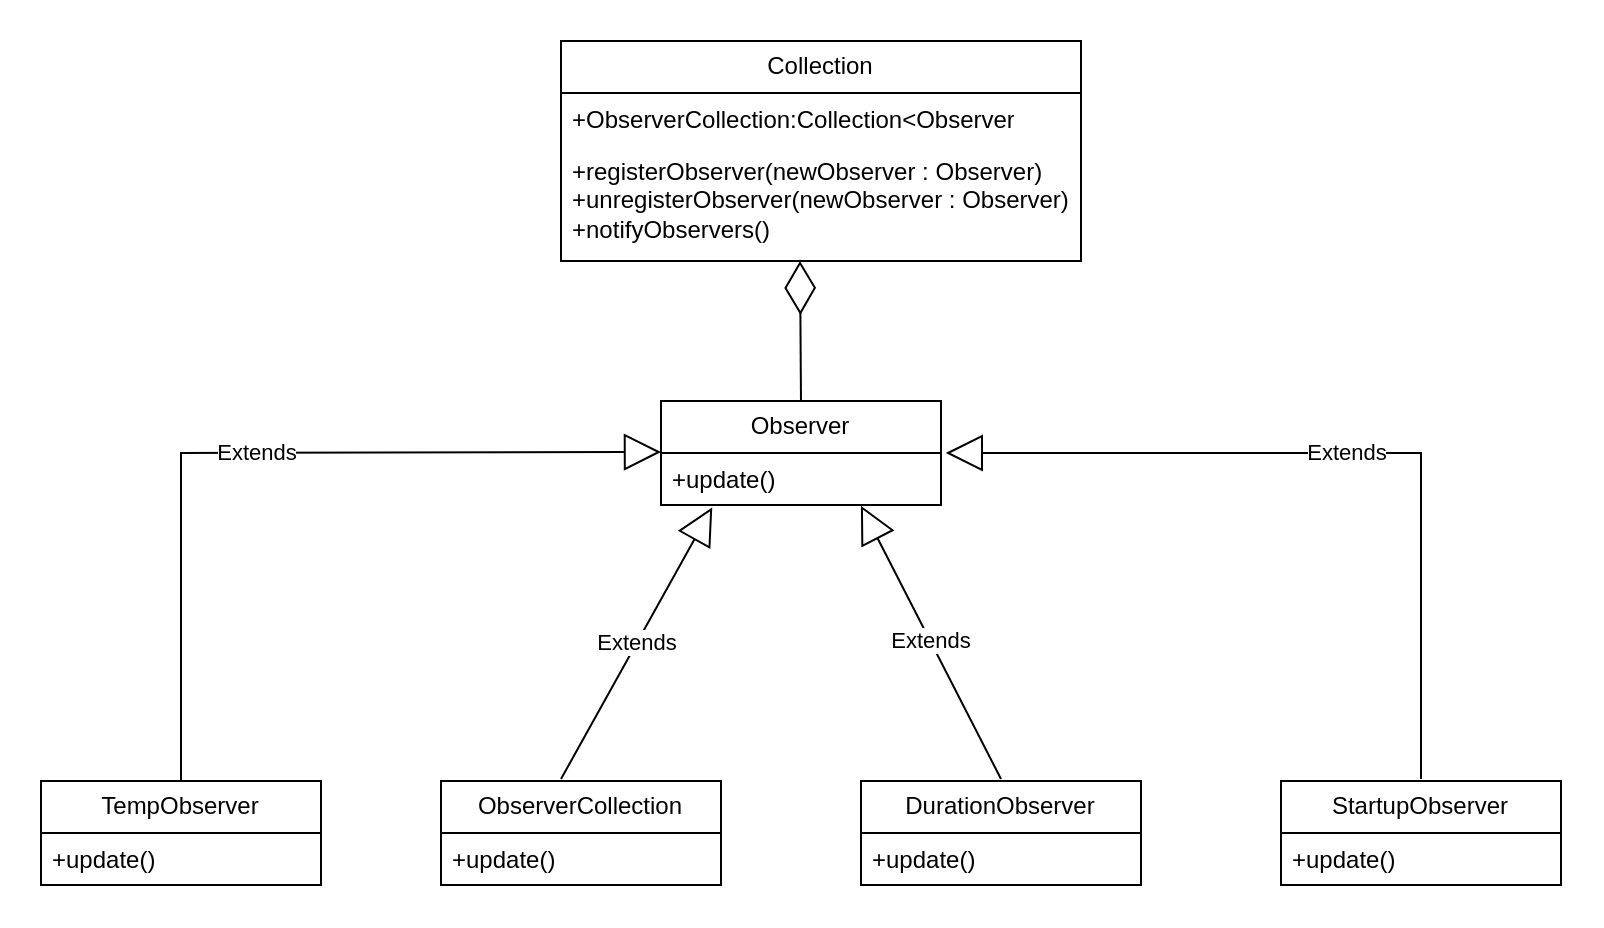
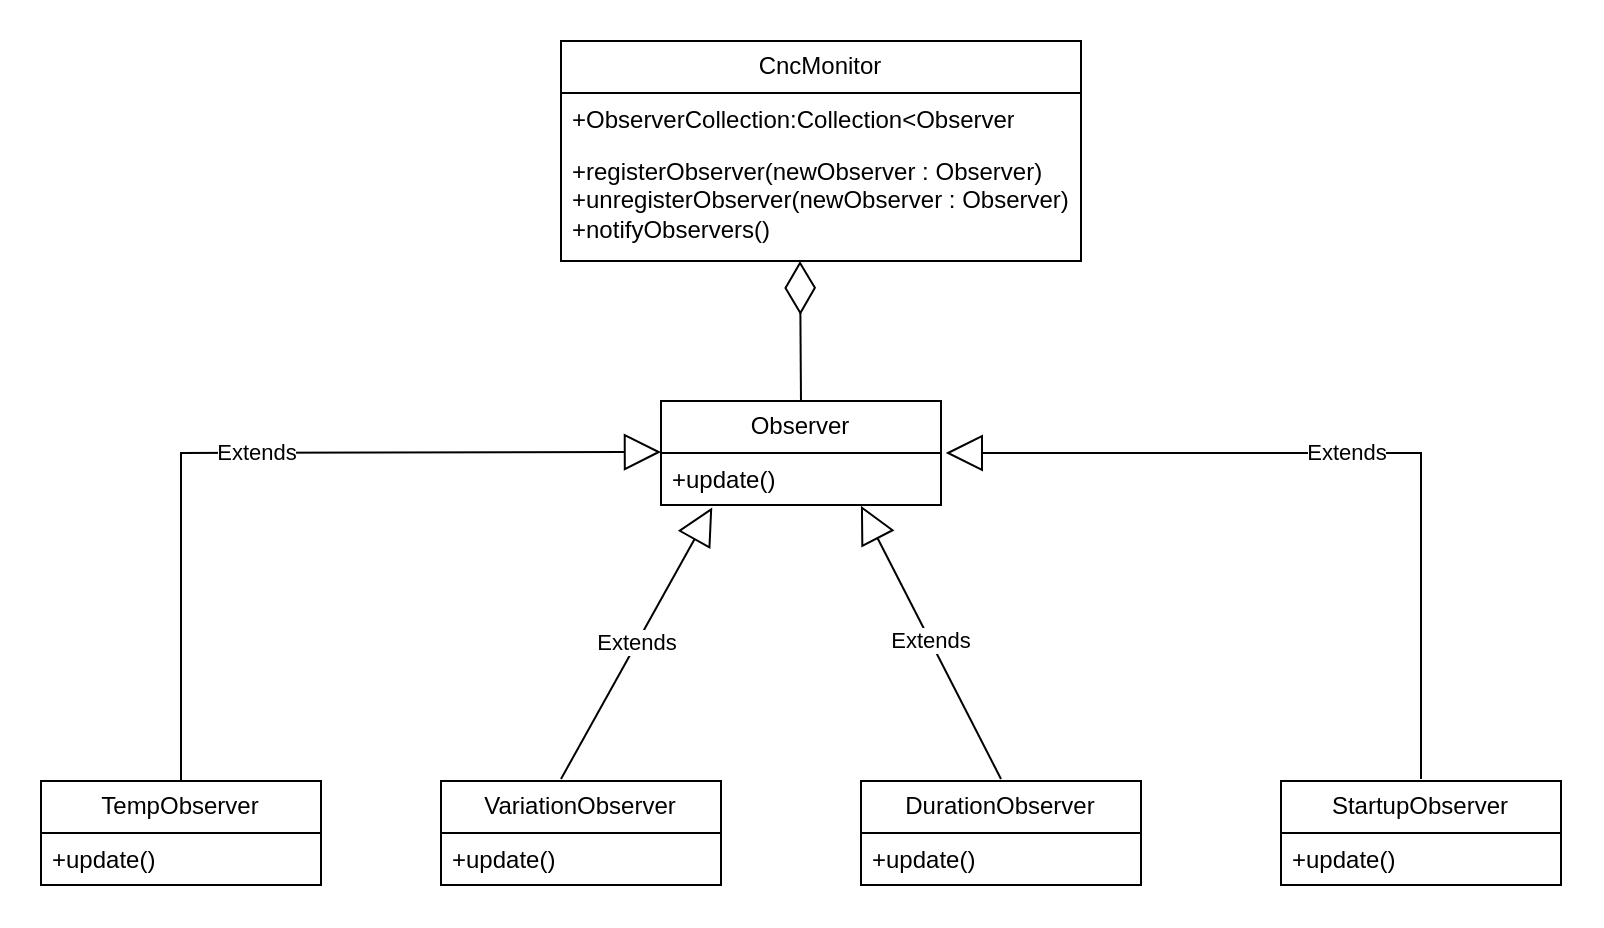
(821, 67) -> (821, 67)
(581, 807) -> (581, 807)
